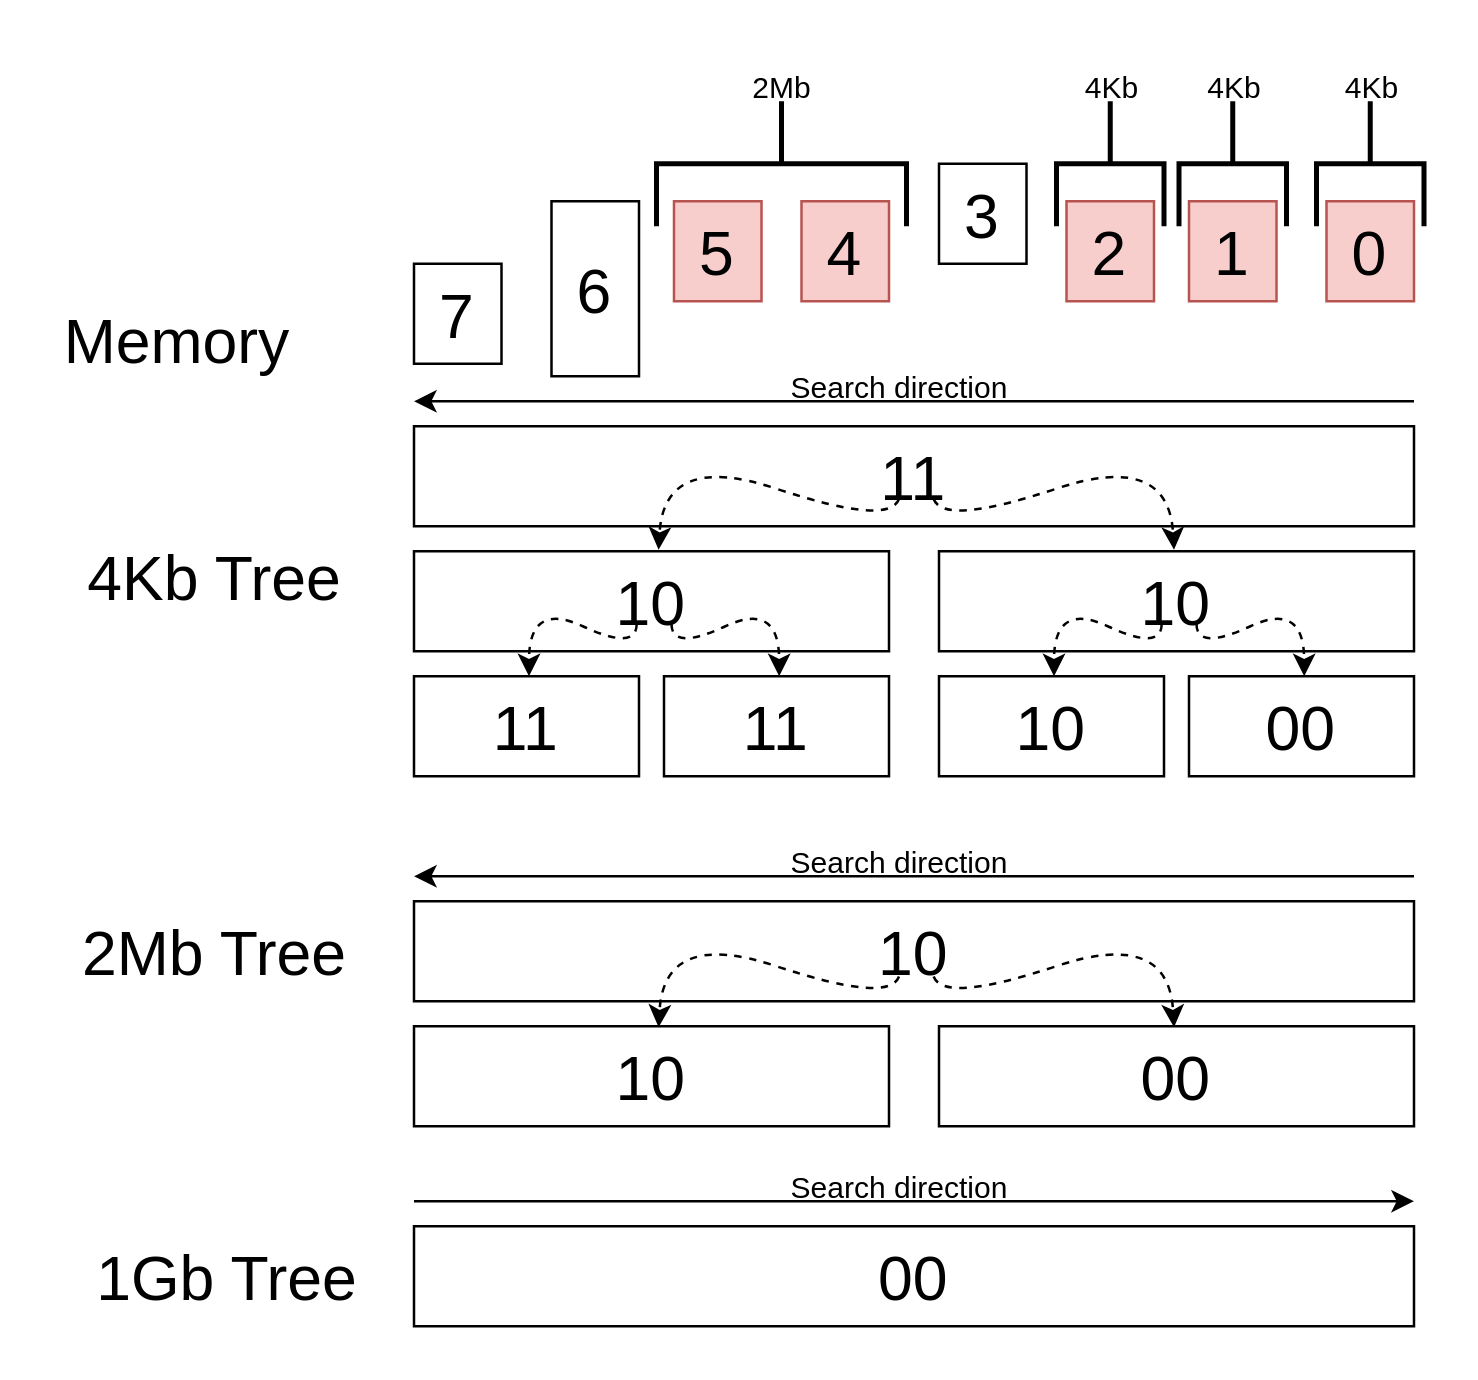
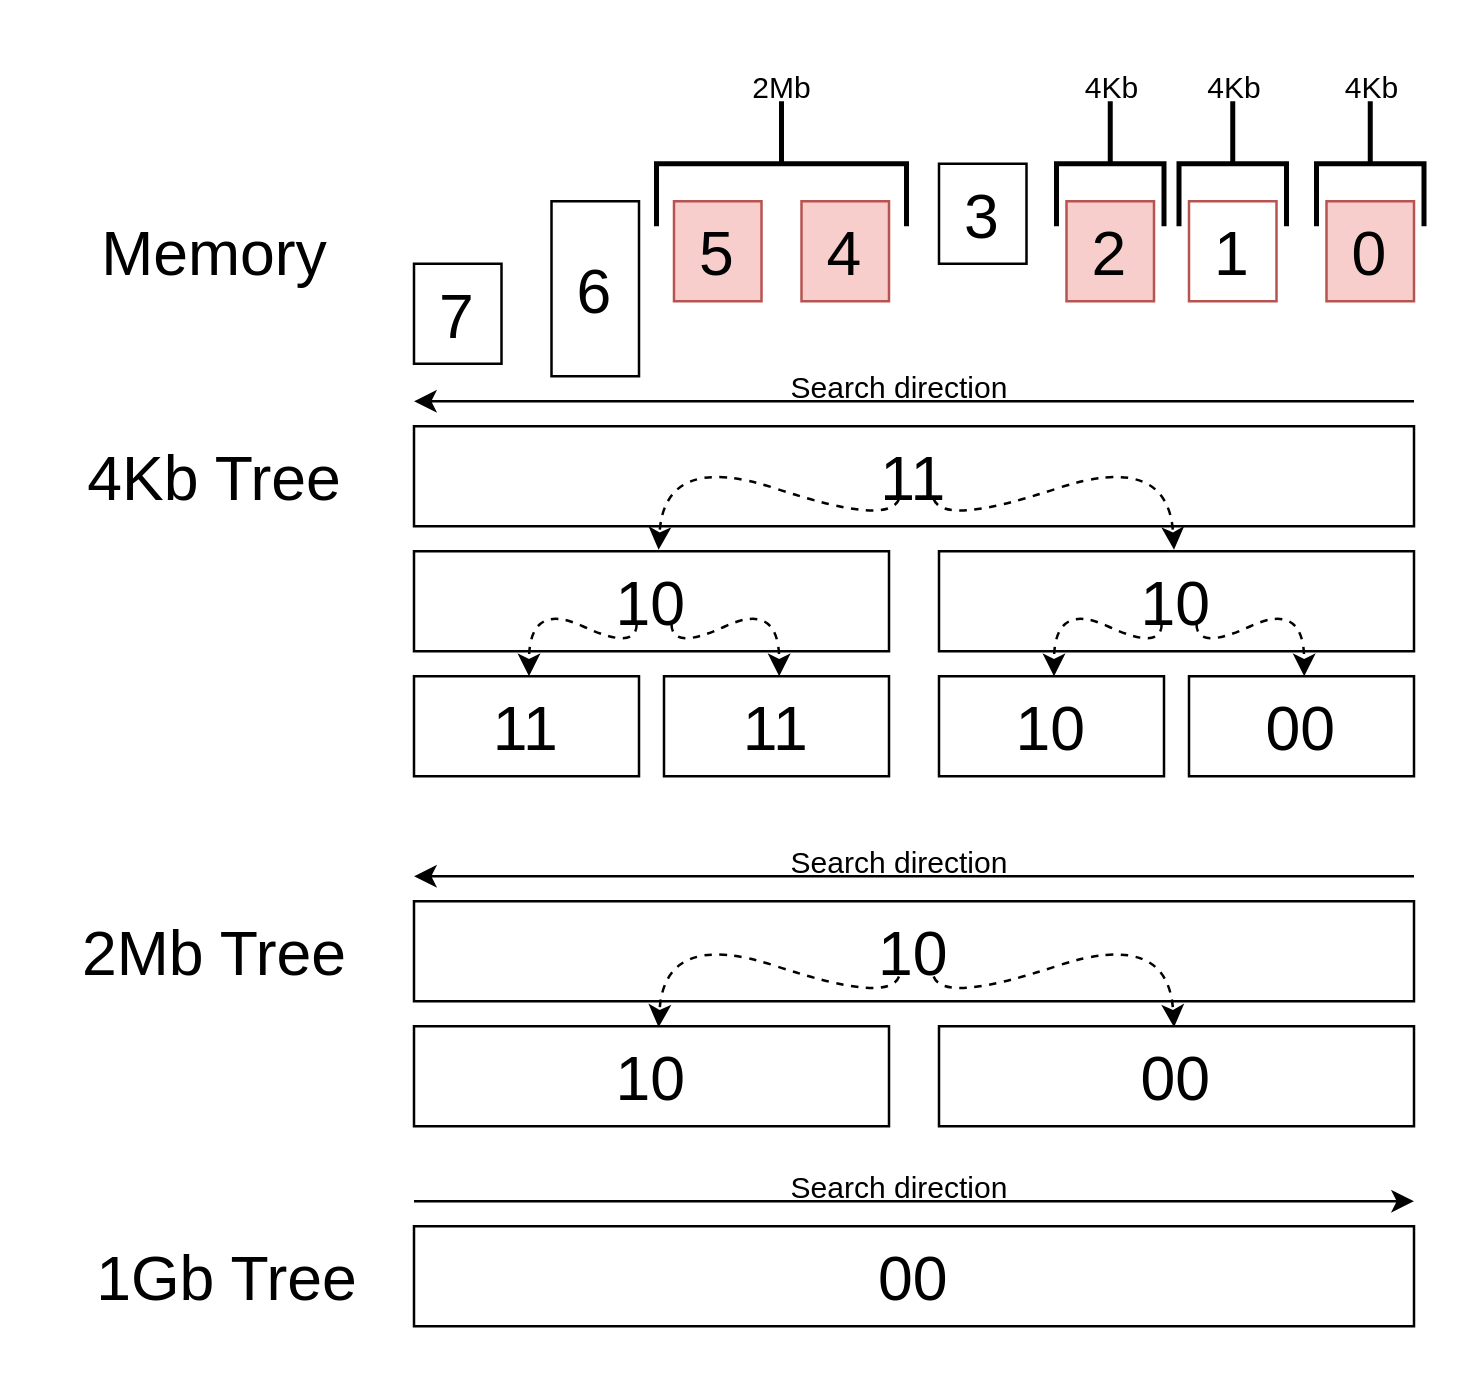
(1233, 251) -> (1233, 251)
(176, 339) -> (214, 251)
(214, 576) -> (214, 476)
